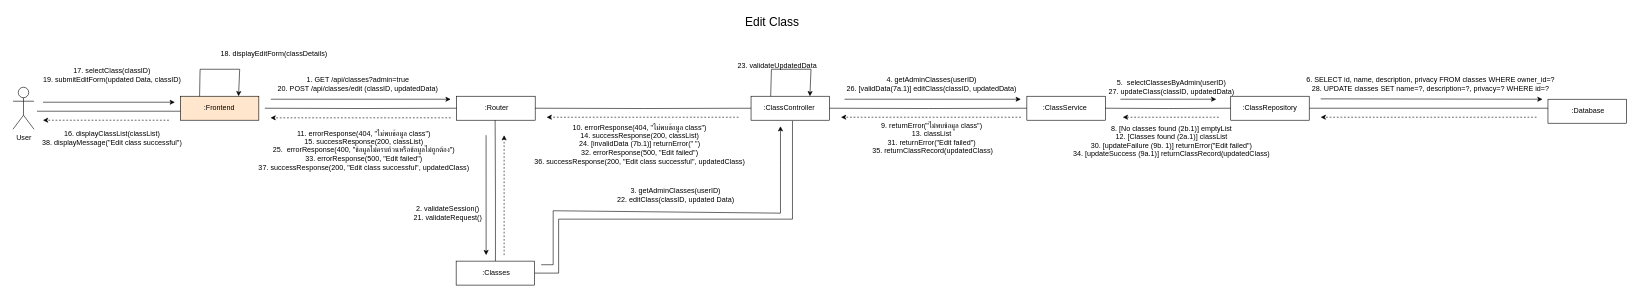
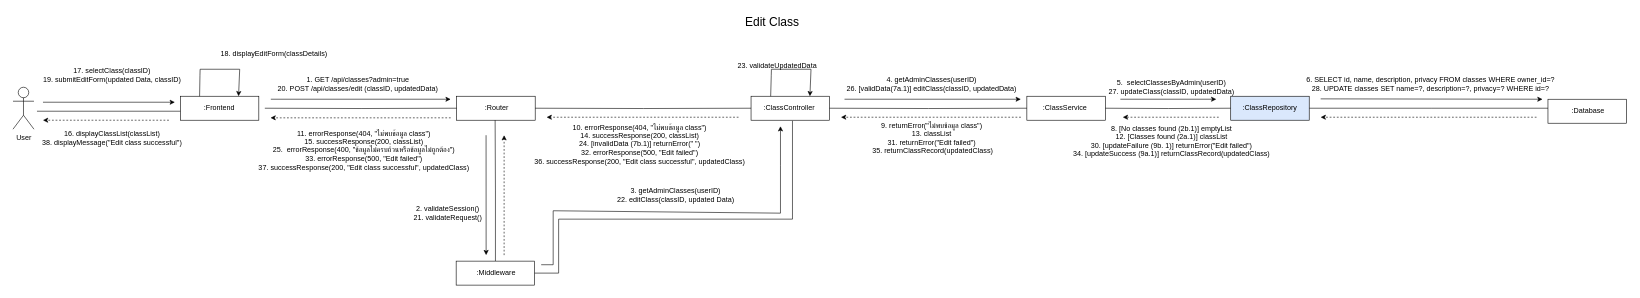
(219, 108) -> (219, 108)
(1270, 108) -> (1270, 108)
(495, 273) -> (495, 273)
